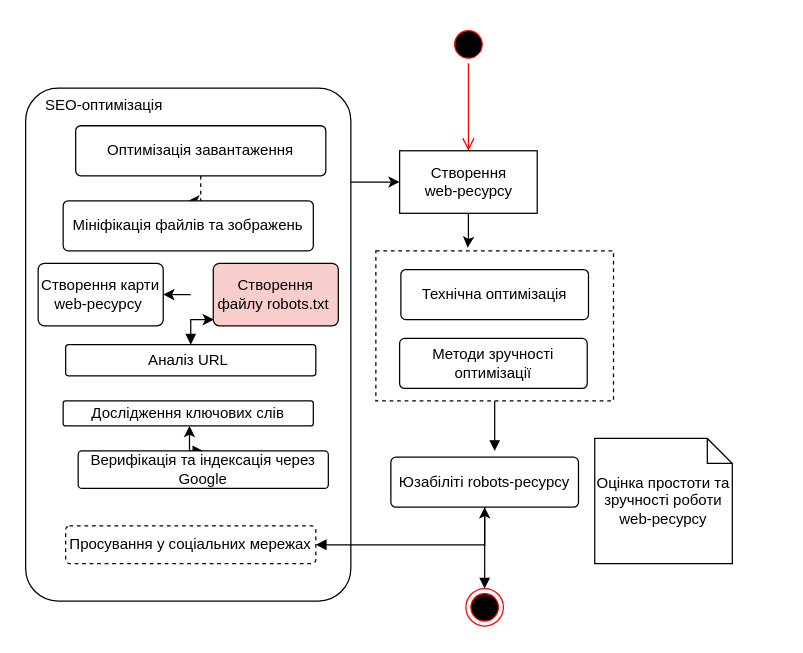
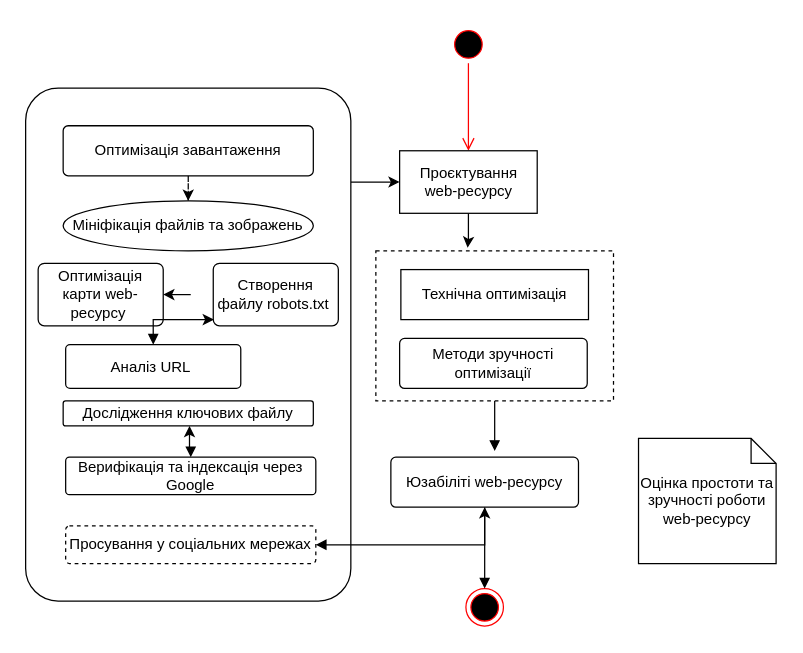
(107, 101) -> none
(201, 151) -> (188, 151)
(469, 182) -> (469, 182)
(188, 226) -> (188, 226)
(101, 294) -> (101, 294)
(276, 294) -> (276, 294)
(494, 294) -> (494, 294)
(191, 360) -> (153, 366)
(188, 413) -> (188, 413)
(203, 469) -> (191, 476)
(484, 482) -> (484, 482)
(663, 501) -> (707, 501)
